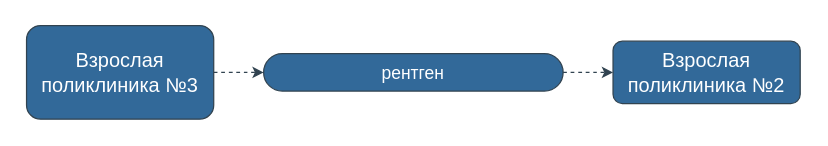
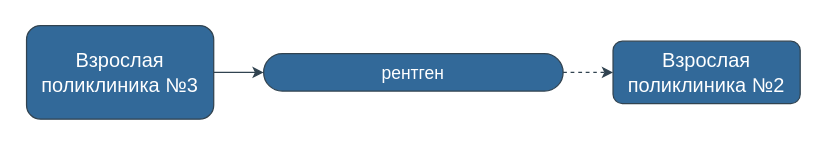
(232, 73) -> (232, 73)
